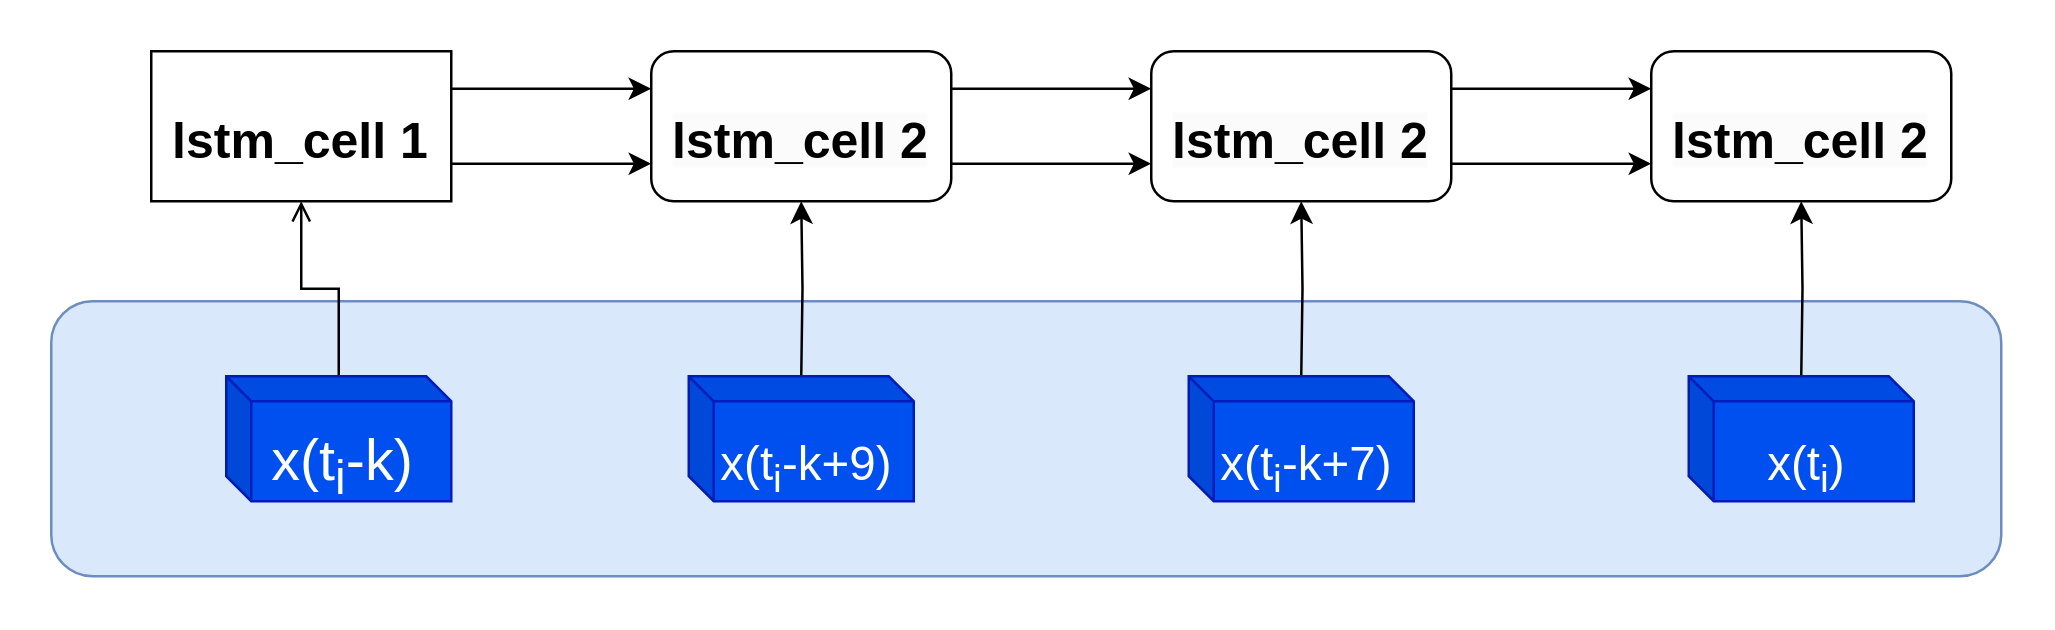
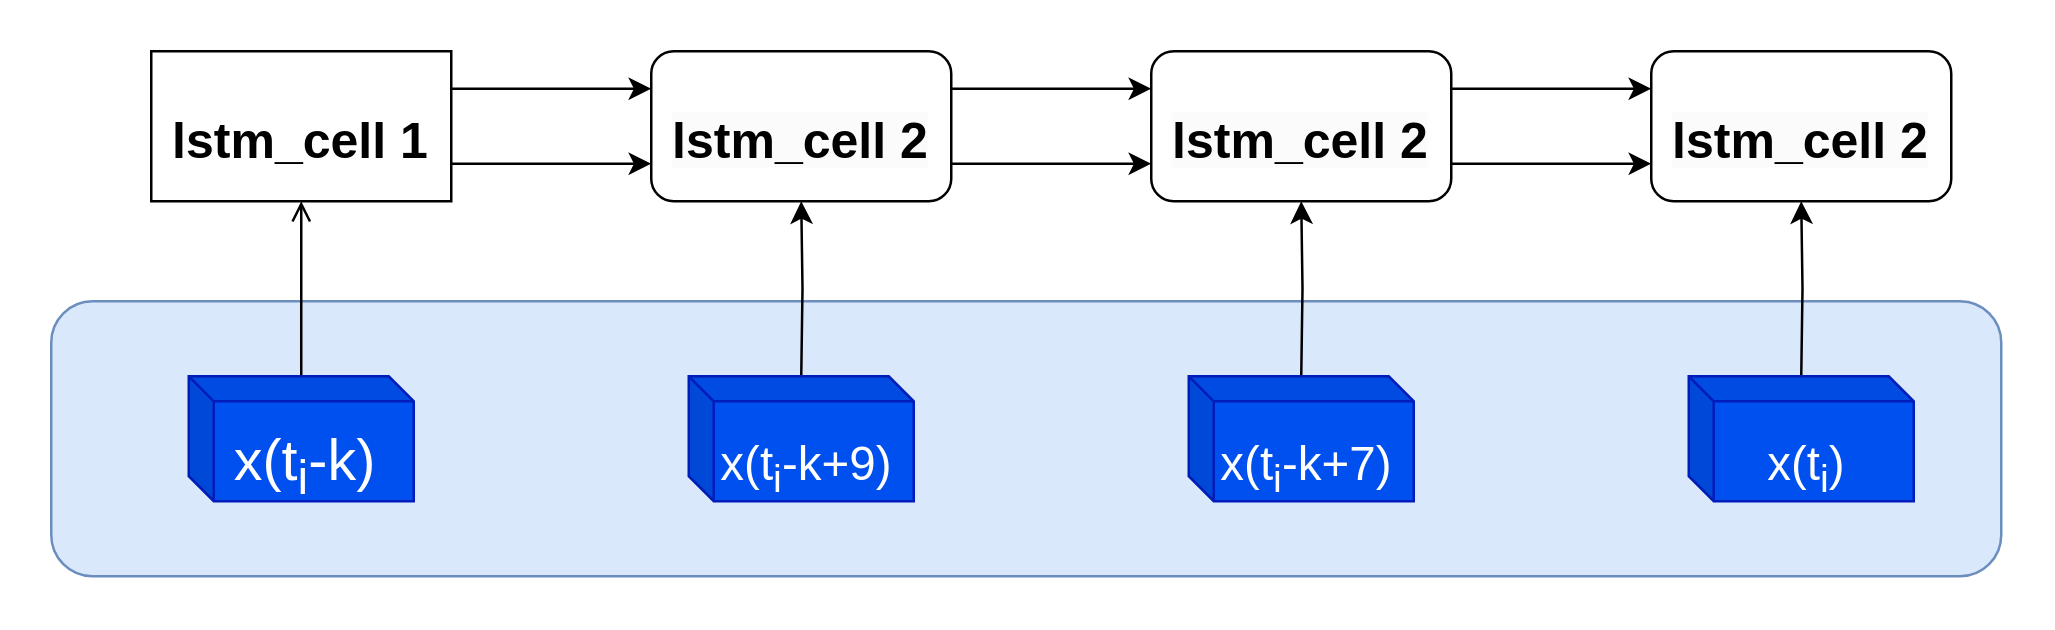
(339, 439) -> (301, 439)
